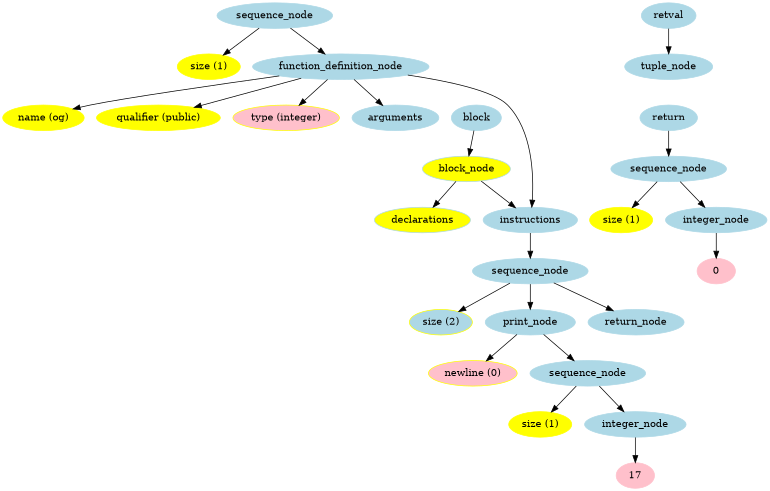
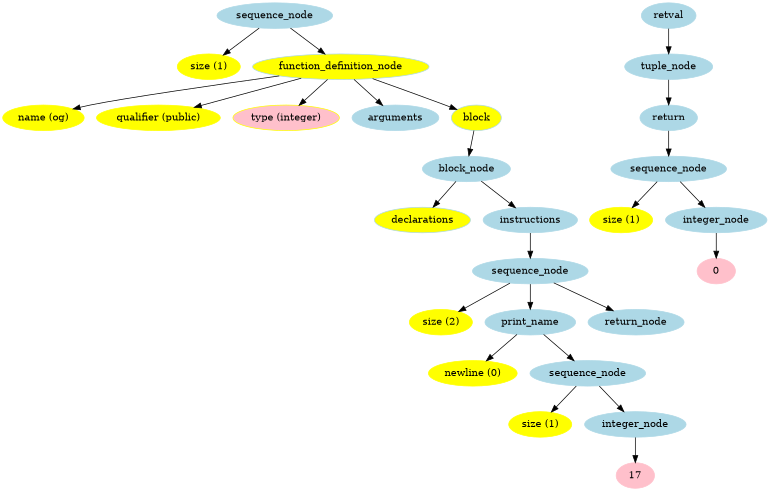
(341, 67) -> (341, 67)
none -> (669, 89)
(506, 104) -> (411, 93)
(476, 118) -> (476, 118)
(466, 169) -> (466, 169)
(441, 322) -> (441, 322)
(530, 322) -> (530, 322)
(473, 373) -> (473, 373)
